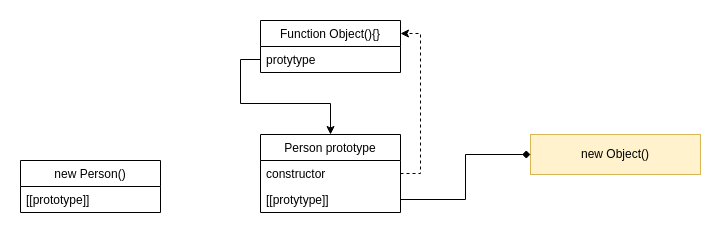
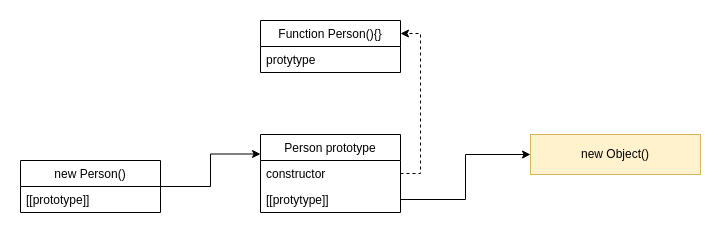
(330, 34) -> (330, 34)
(267, 104) -> none
(522, 155) -> (522, 155)
none -> (211, 173)
